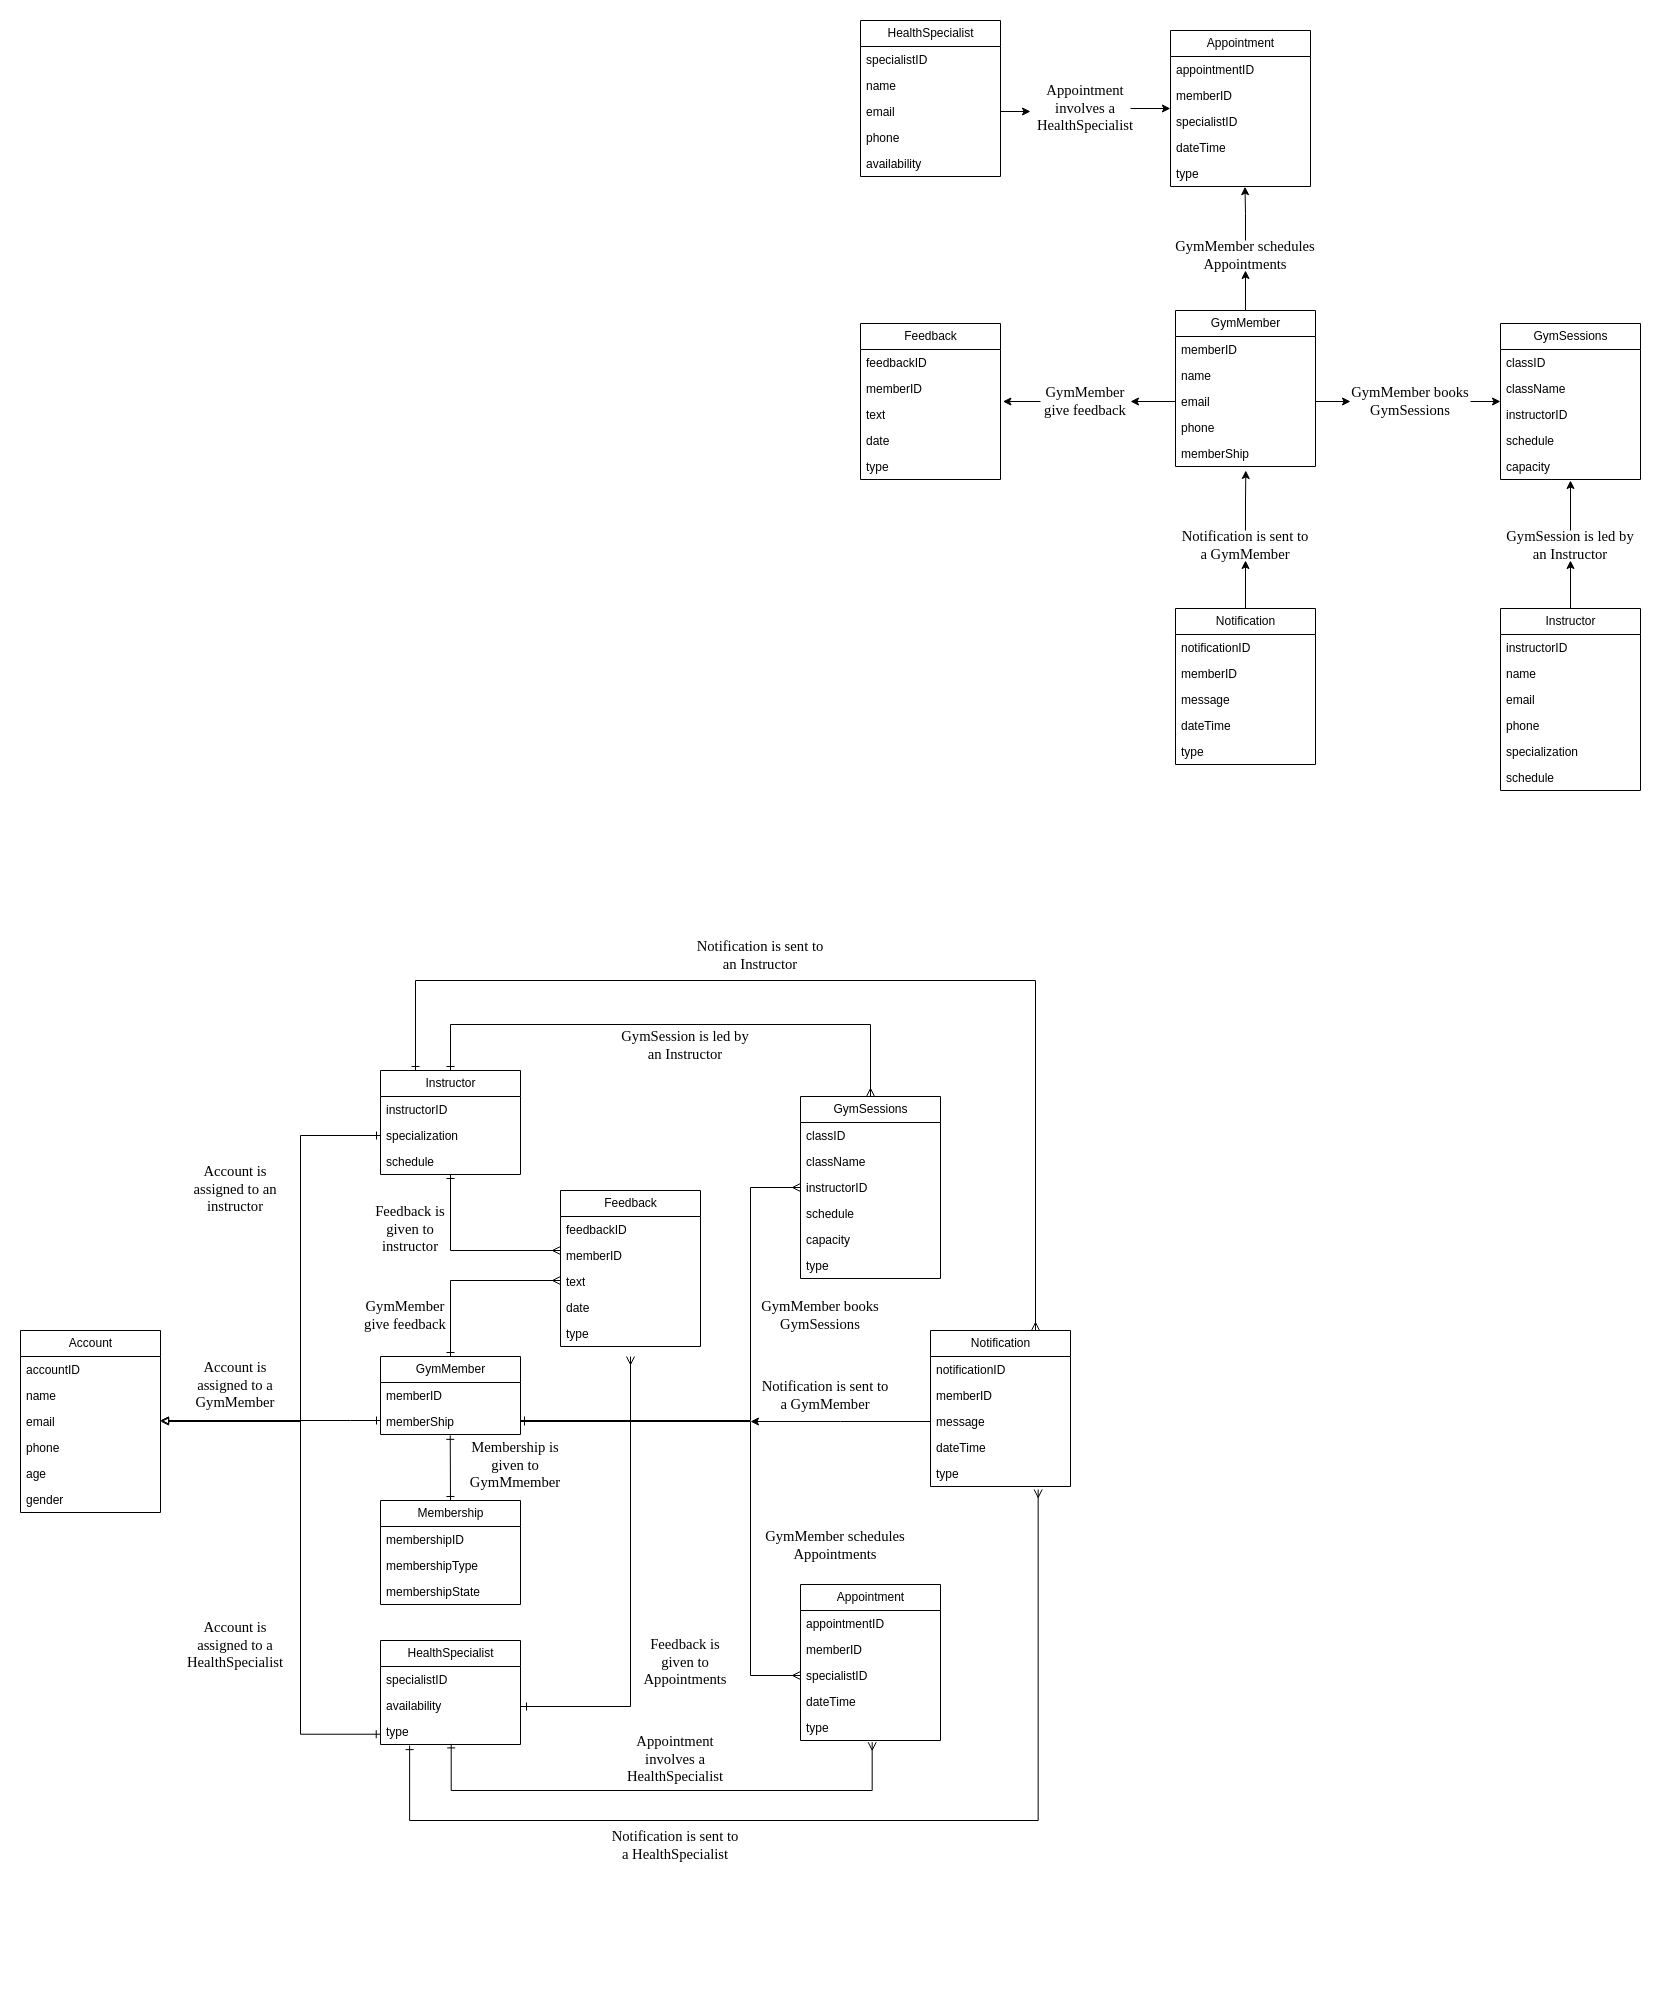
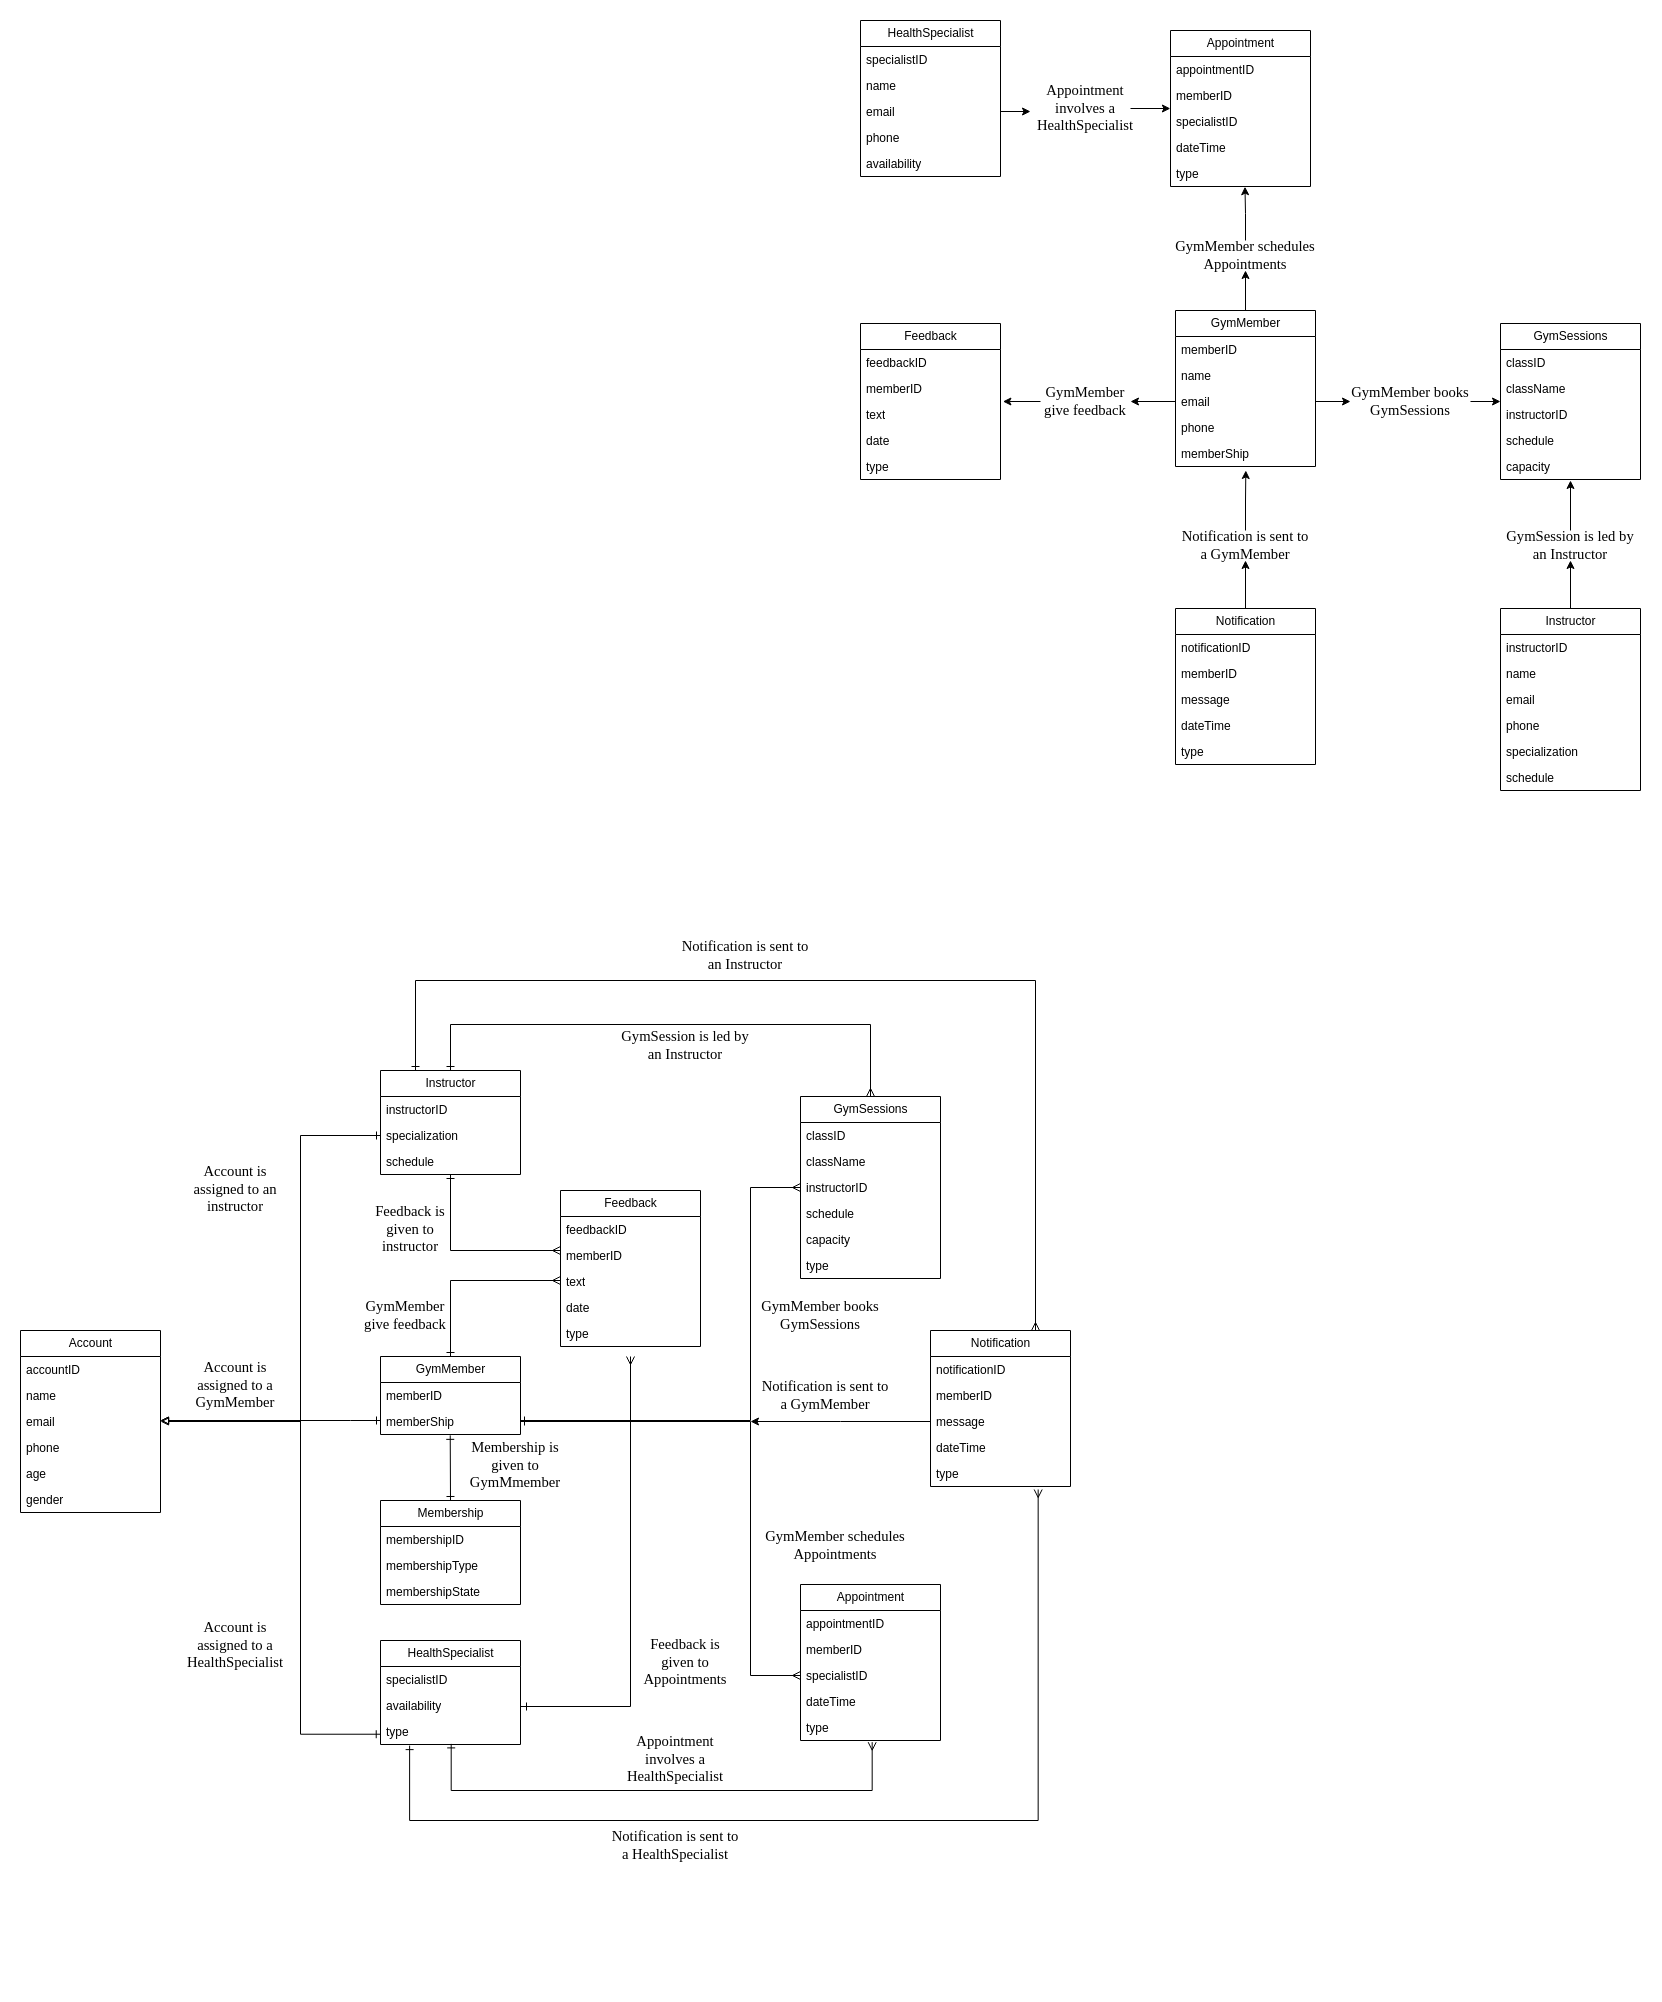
(761, 956) -> (746, 956)
